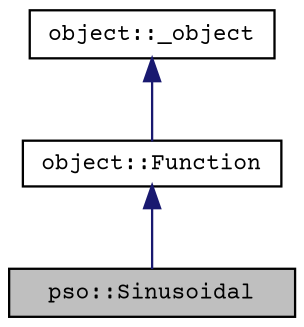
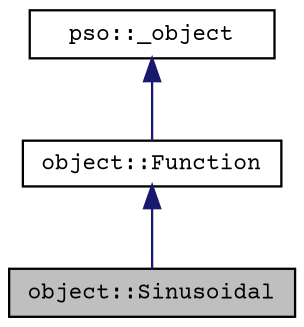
(152, 34) -> (152, 34)
(152, 293) -> (152, 293)
